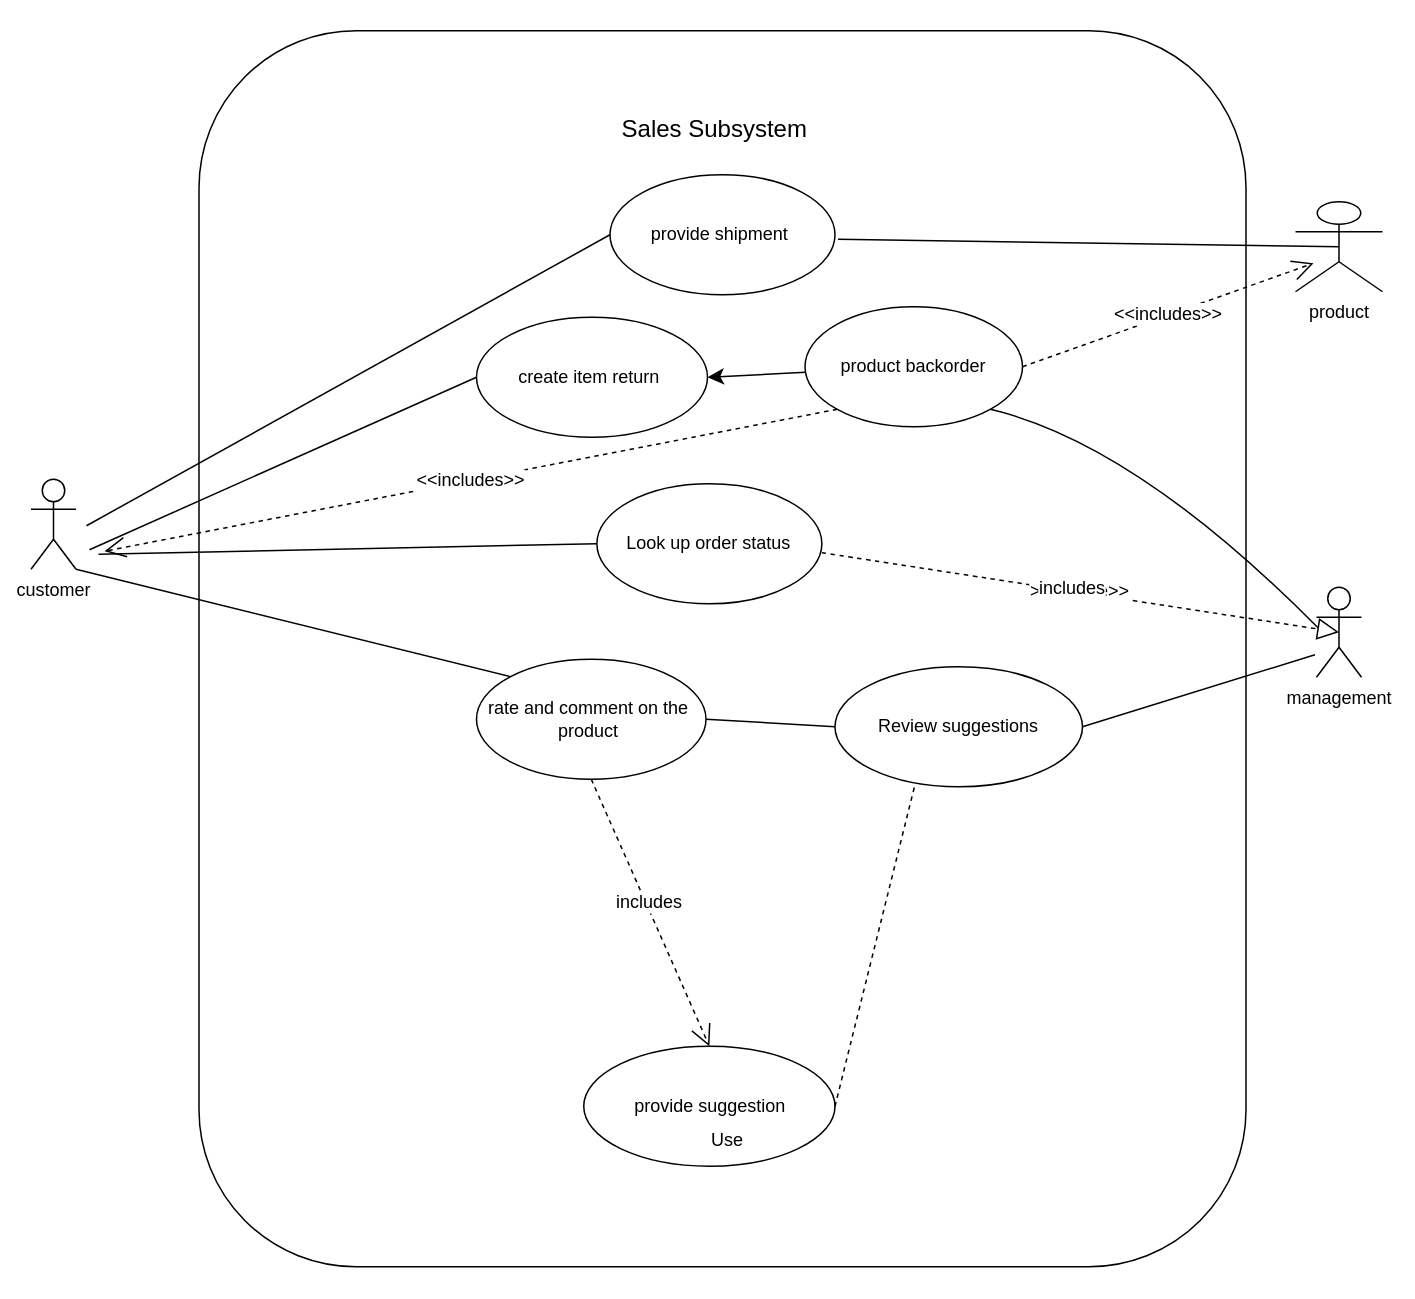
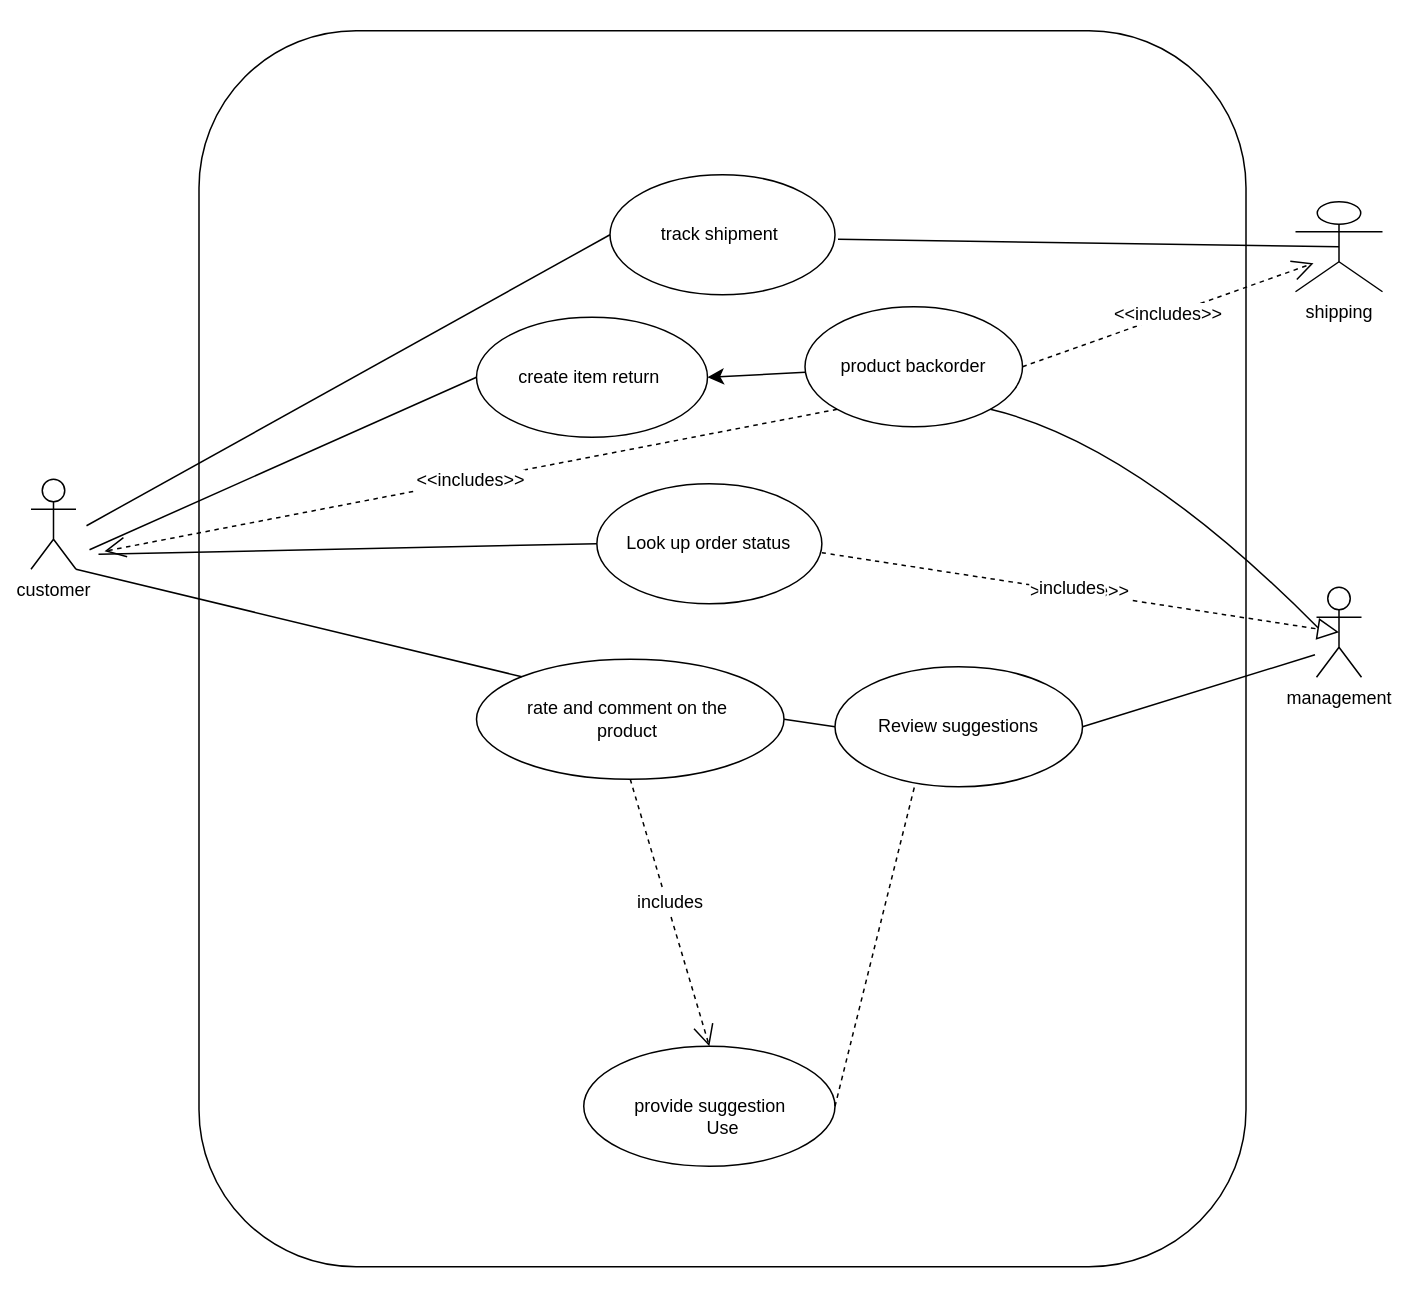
(715, 128) -> none
(722, 235) -> (722, 235)
(1340, 313) -> (1340, 313)
(591, 719) -> (630, 719)
